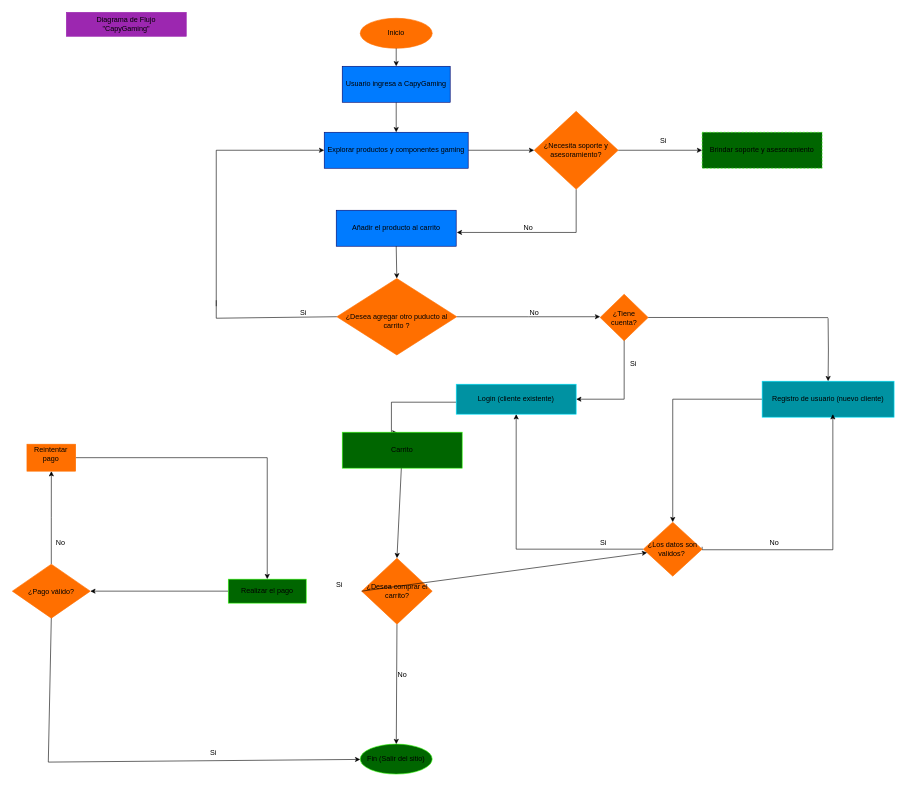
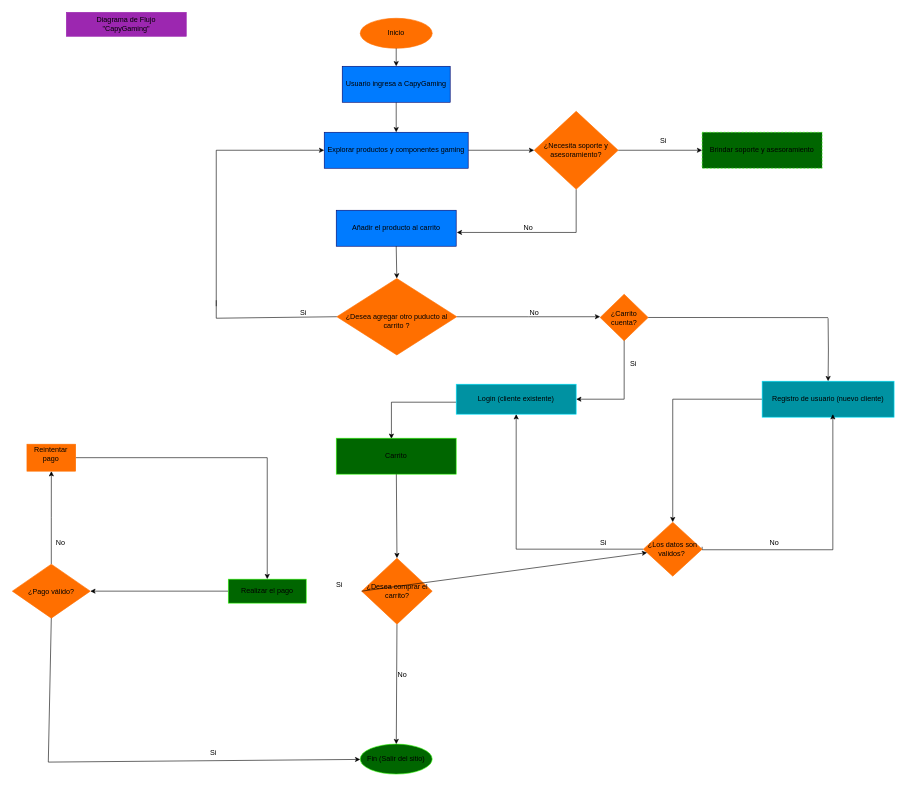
(624, 318) -> (624, 318)
(402, 450) -> (396, 456)
